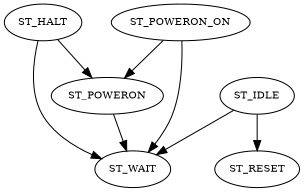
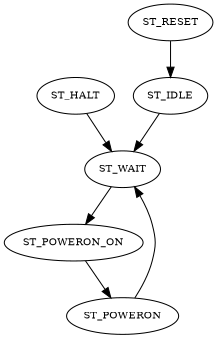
(71, 55) -> none
(178, 95) -> (101, 201)
(257, 128) -> (171, 54)
